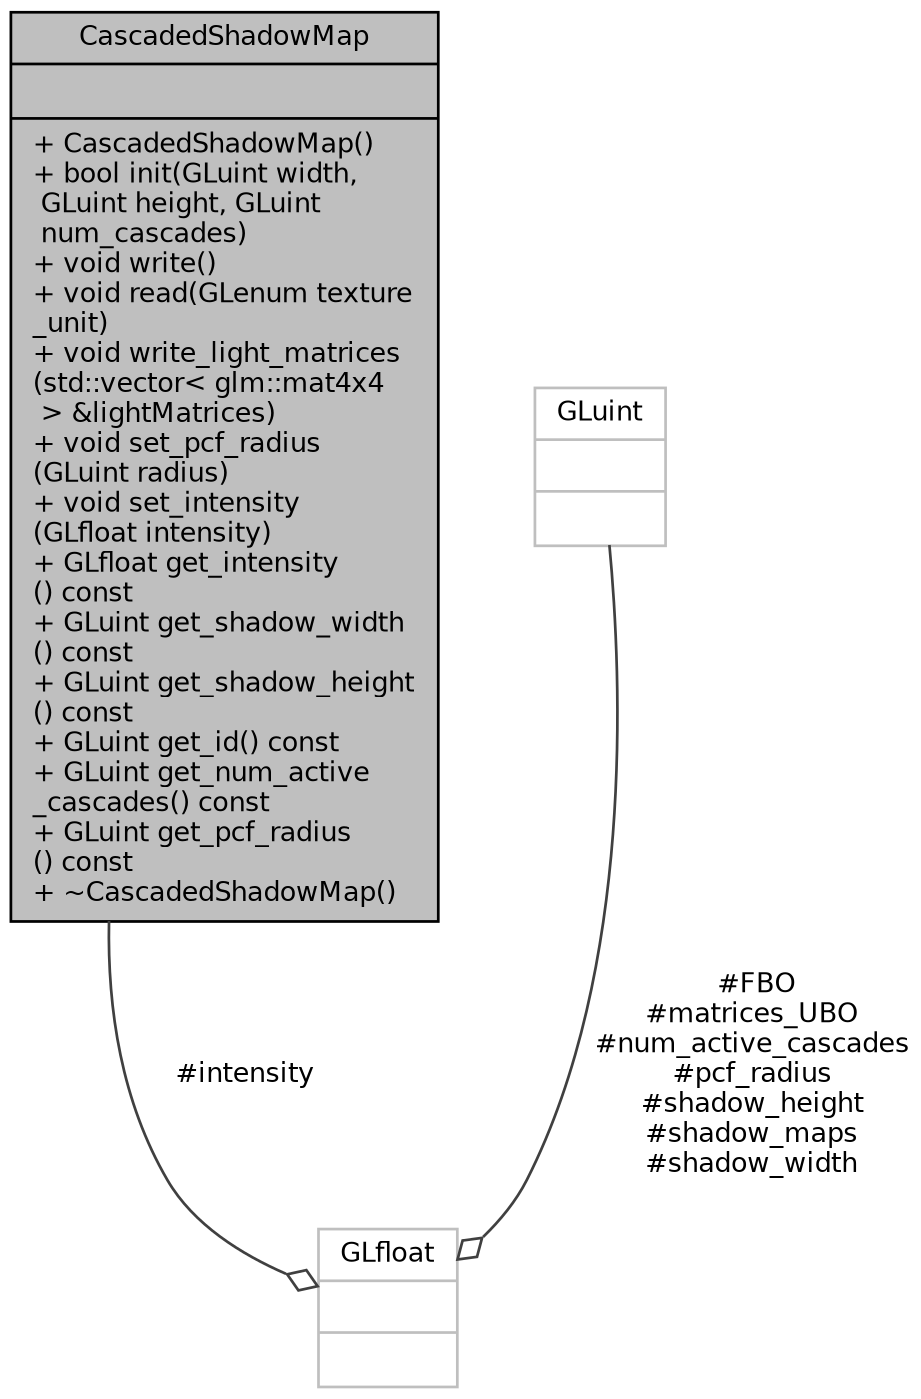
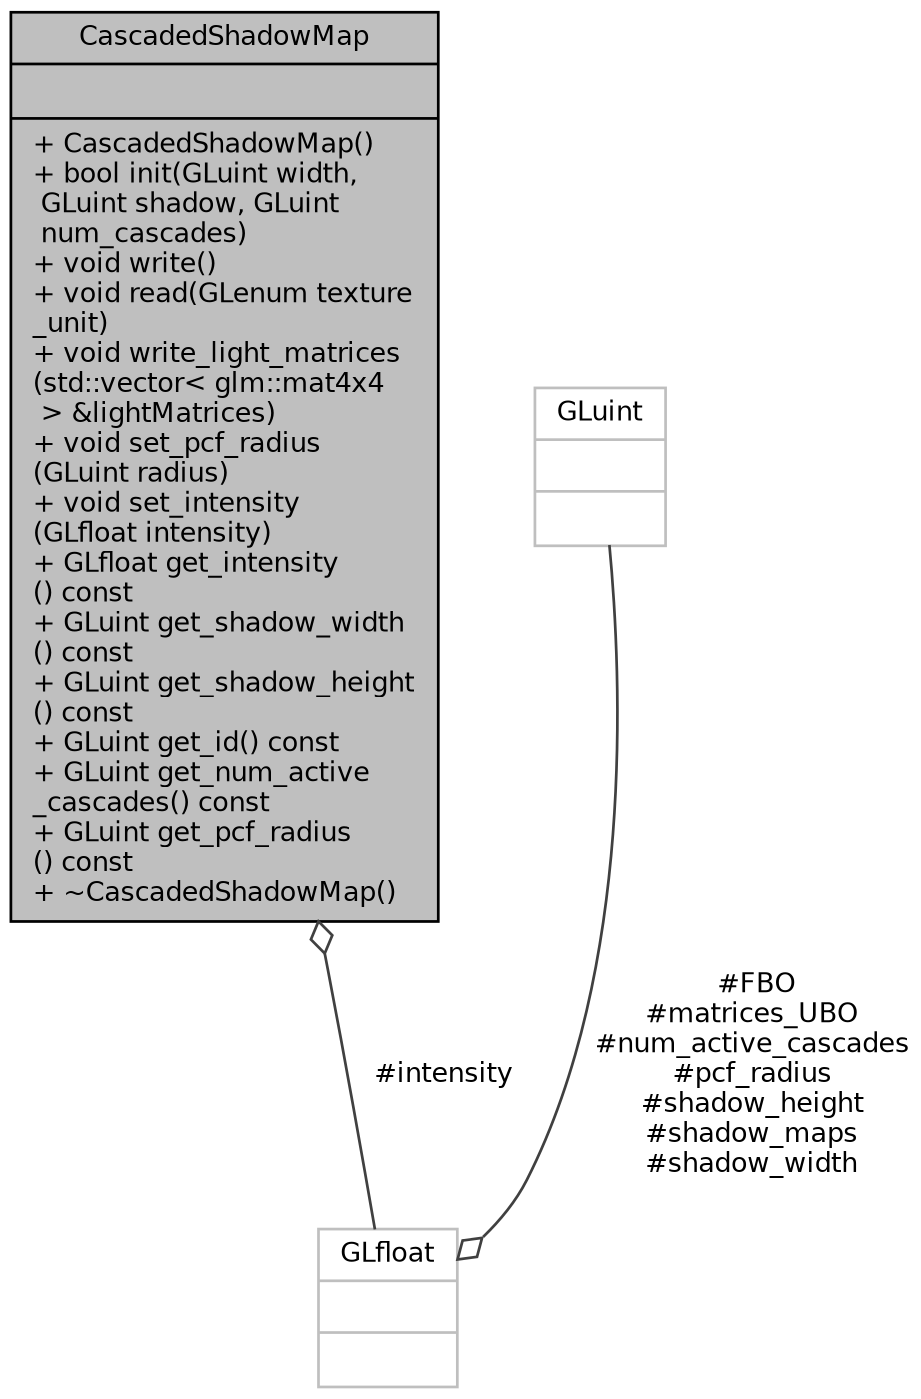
(177, 204) -> (186, 204)
(143, 1128) -> (351, 1091)
